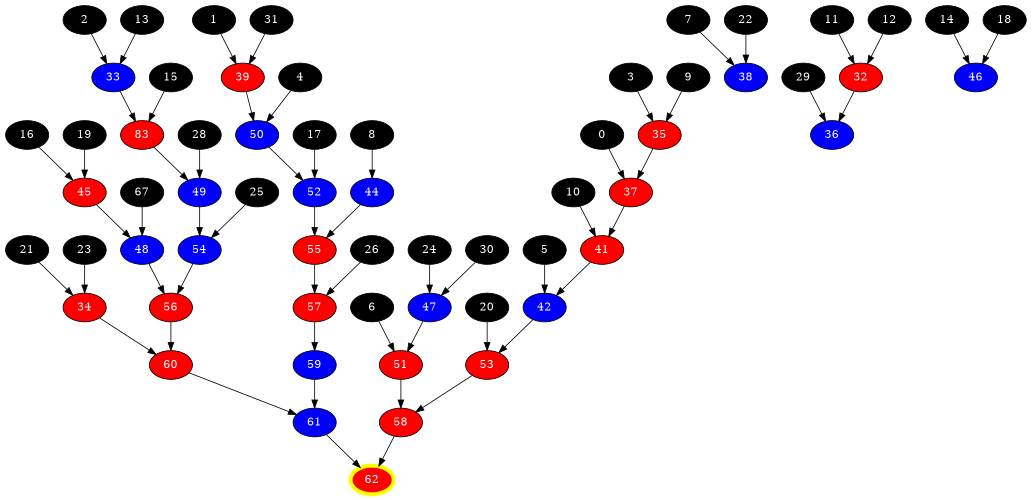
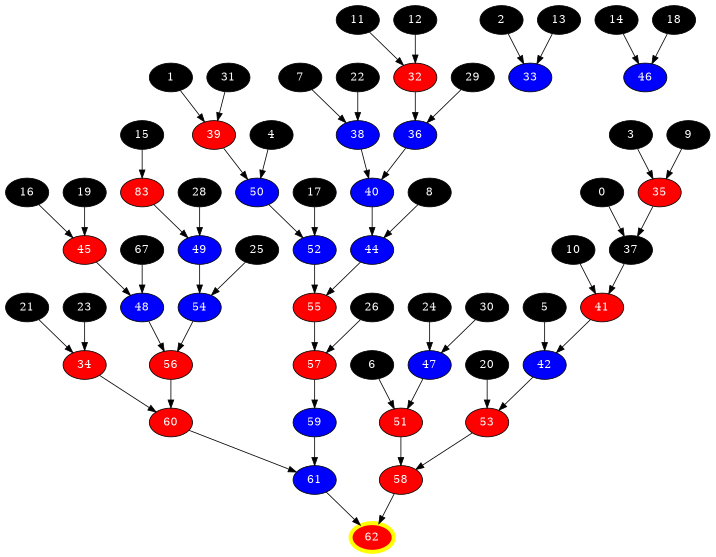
(126, 103) -> none
none -> (372, 192)
(631, 192) -> (631, 250)
